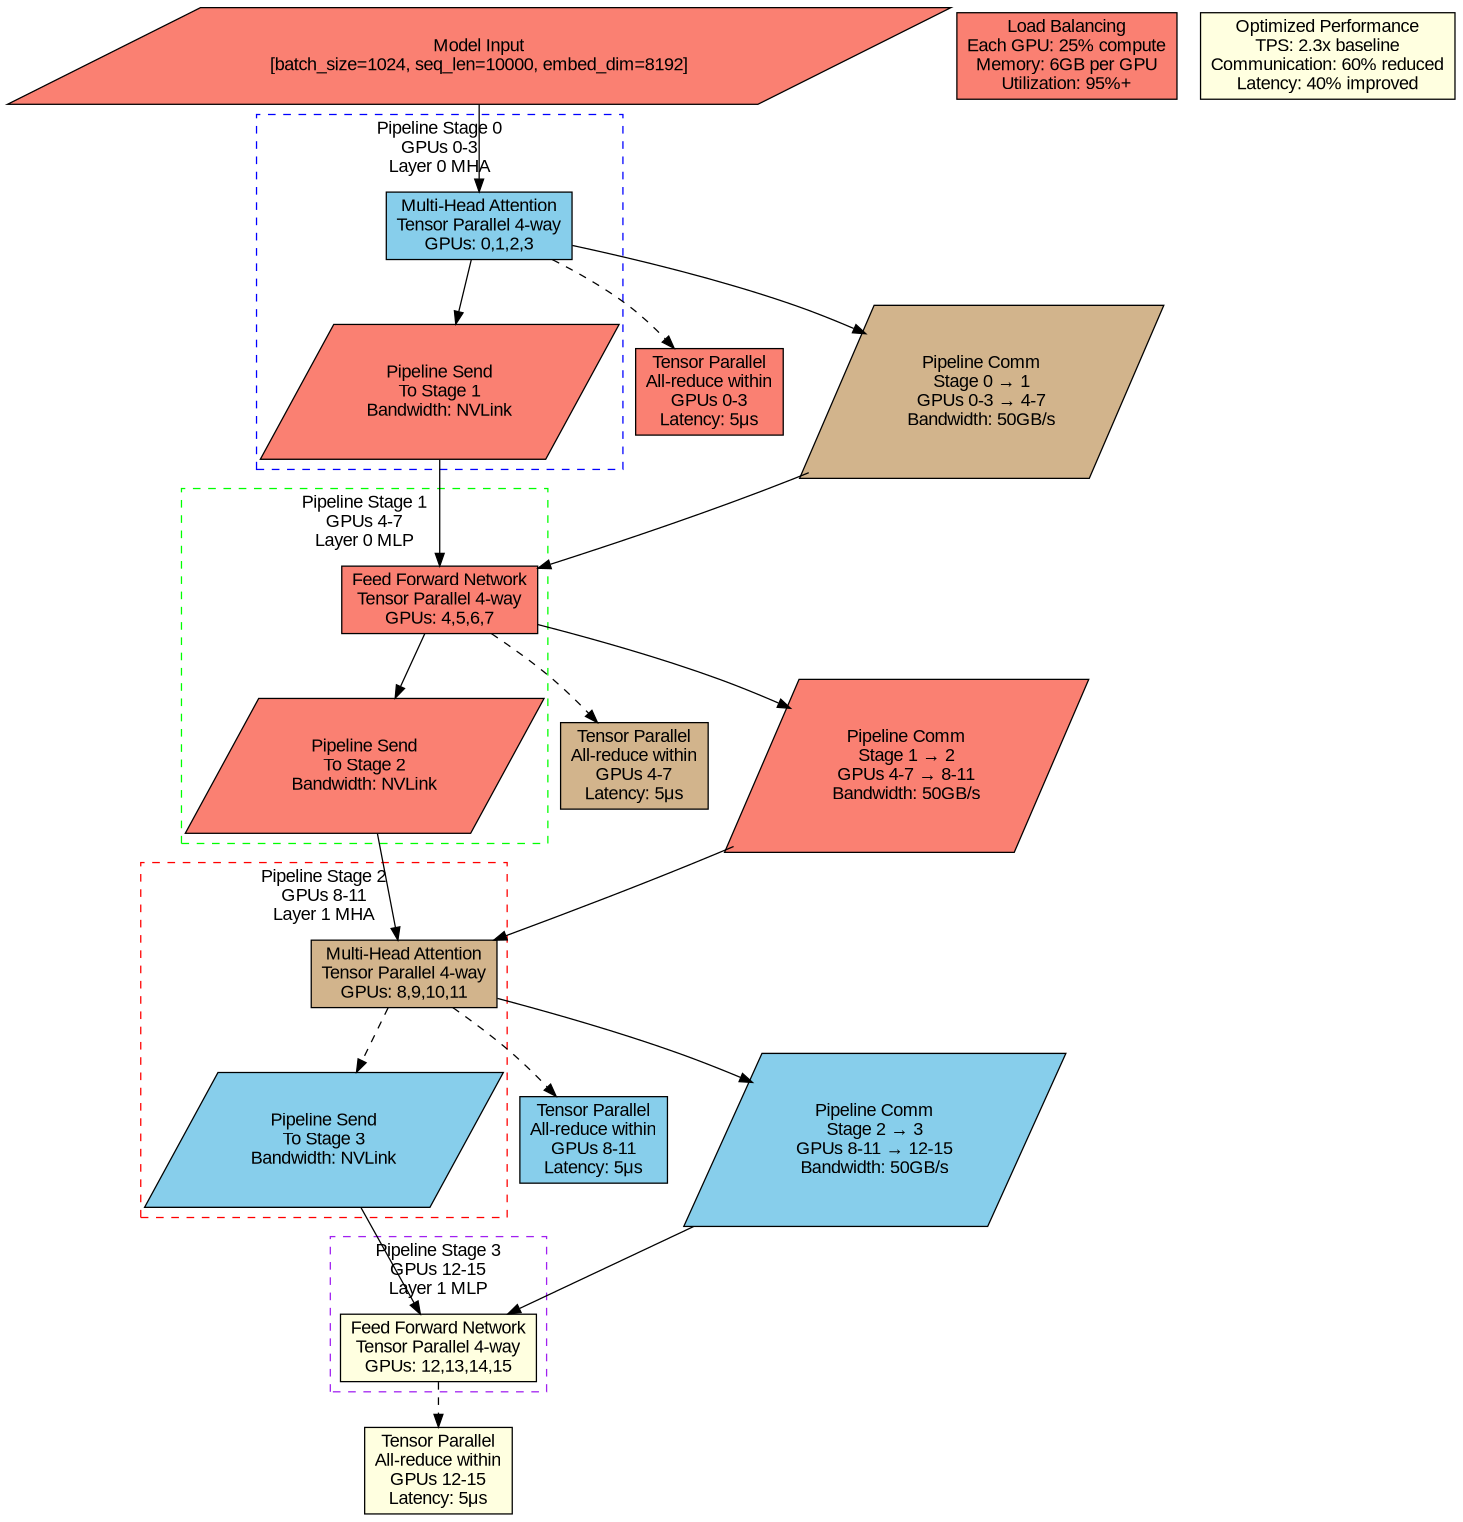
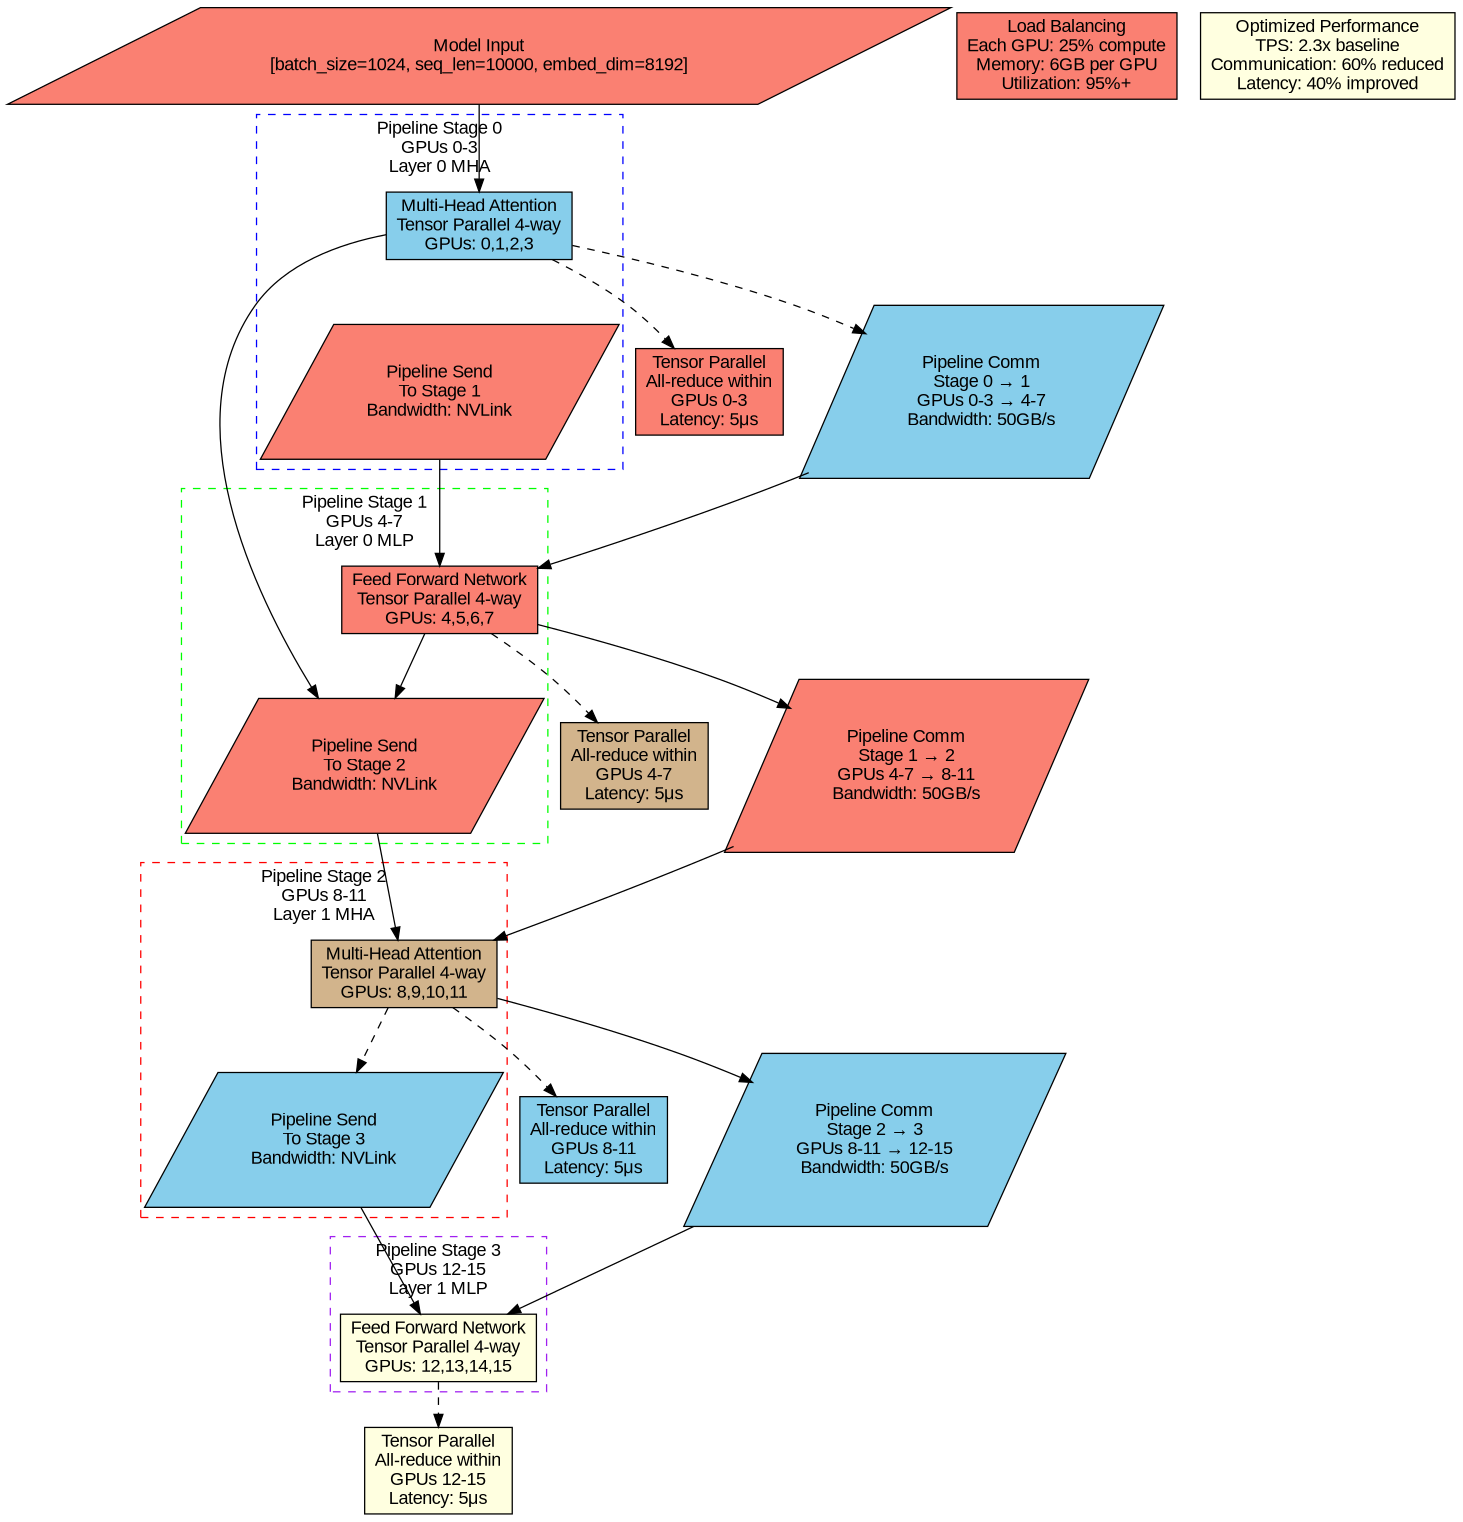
(715, 281) -> (715, 281)
(465, 286) -> (221, 426)
(982, 392) -> (982, 392)
